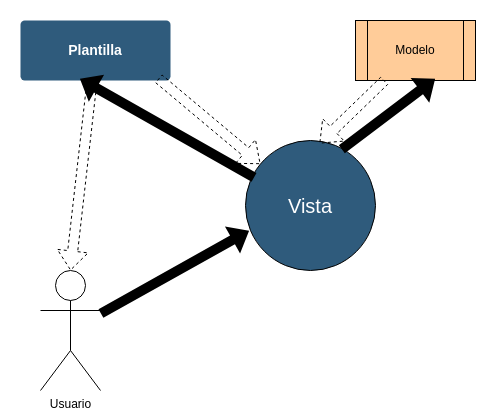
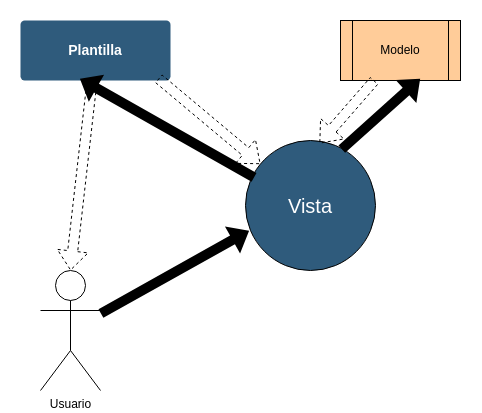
(416, 51) -> (401, 51)
